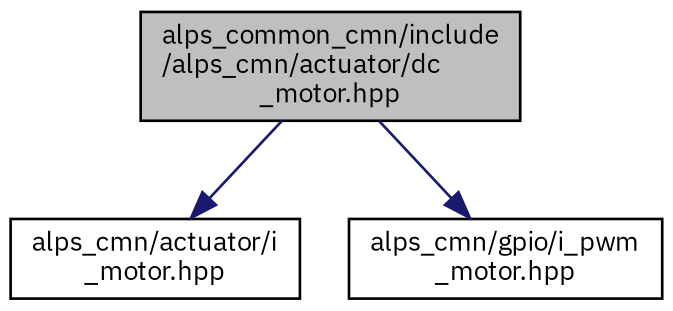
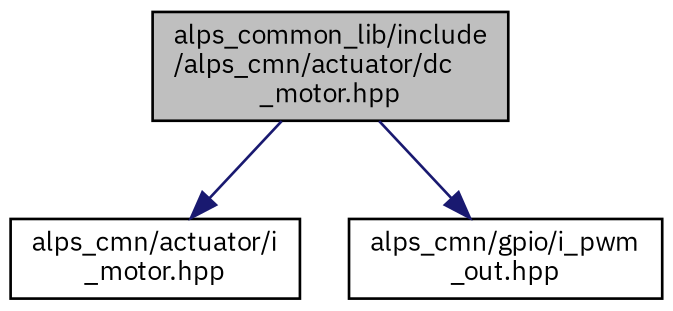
(330, 66) -> (330, 66)
(506, 259) -> (506, 259)
